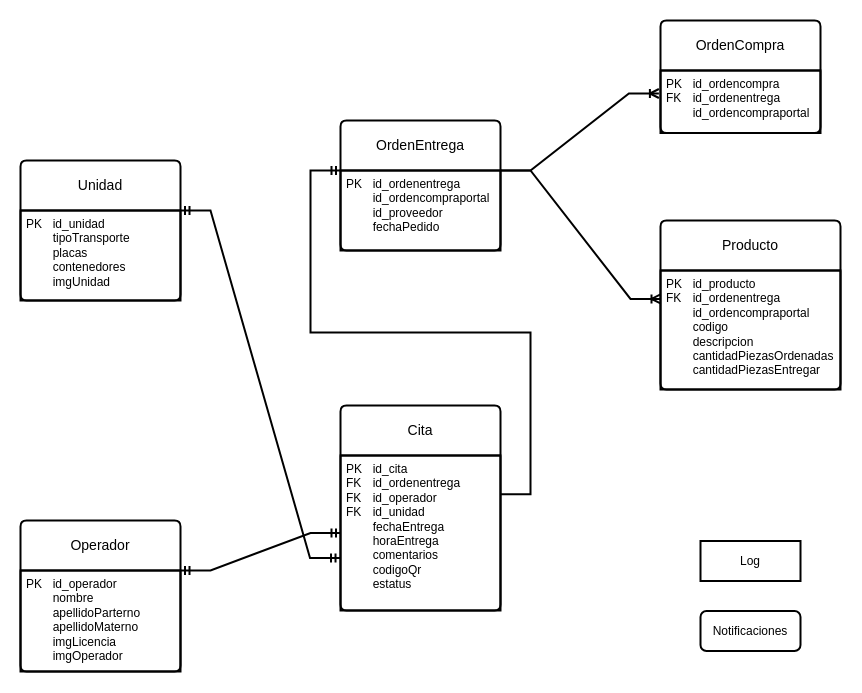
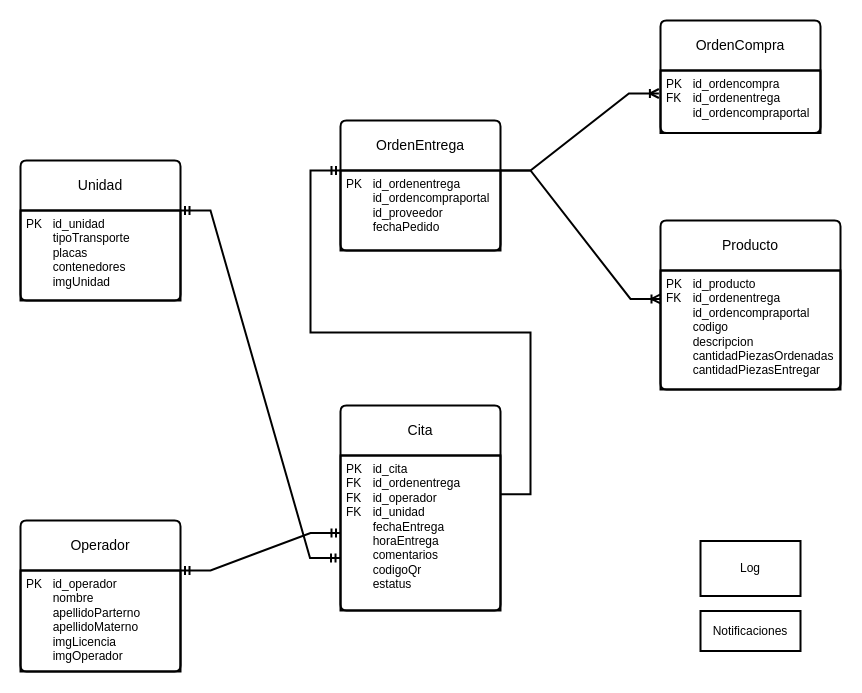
(751, 561) -> (751, 569)
(751, 631) -> (751, 631)
